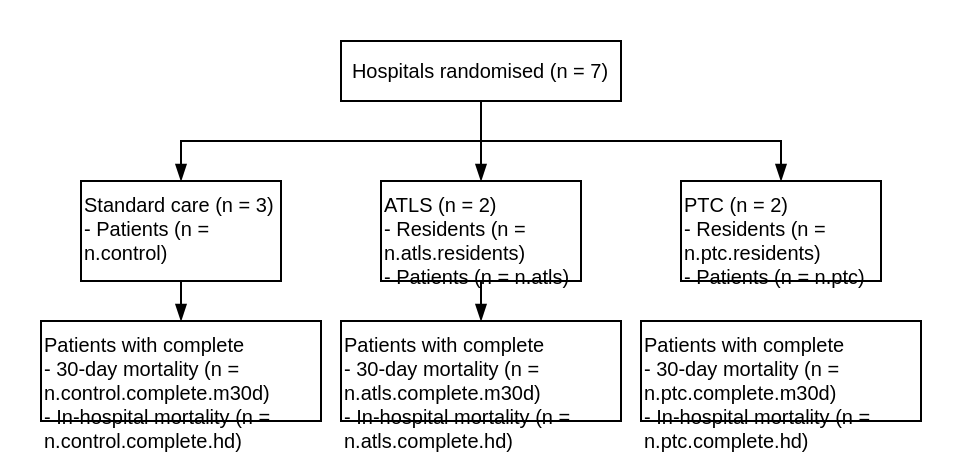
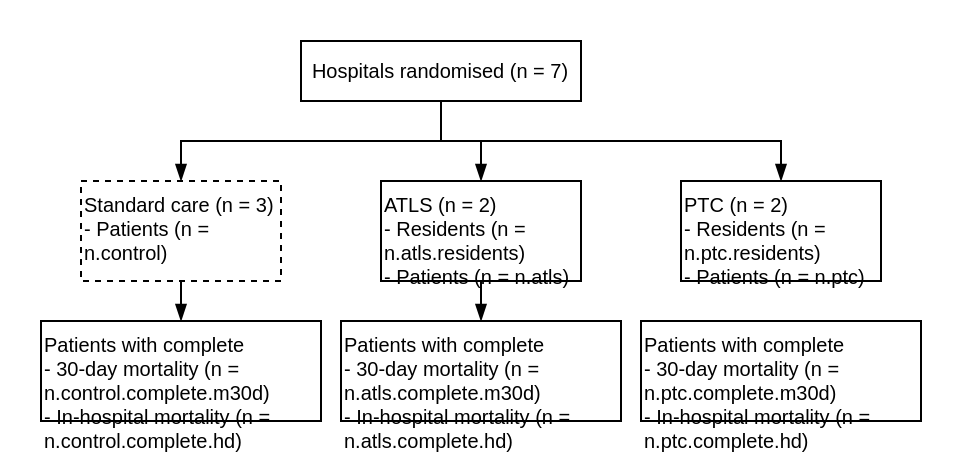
(481, 71) -> (441, 71)
(181, 231) -> (181, 231)
